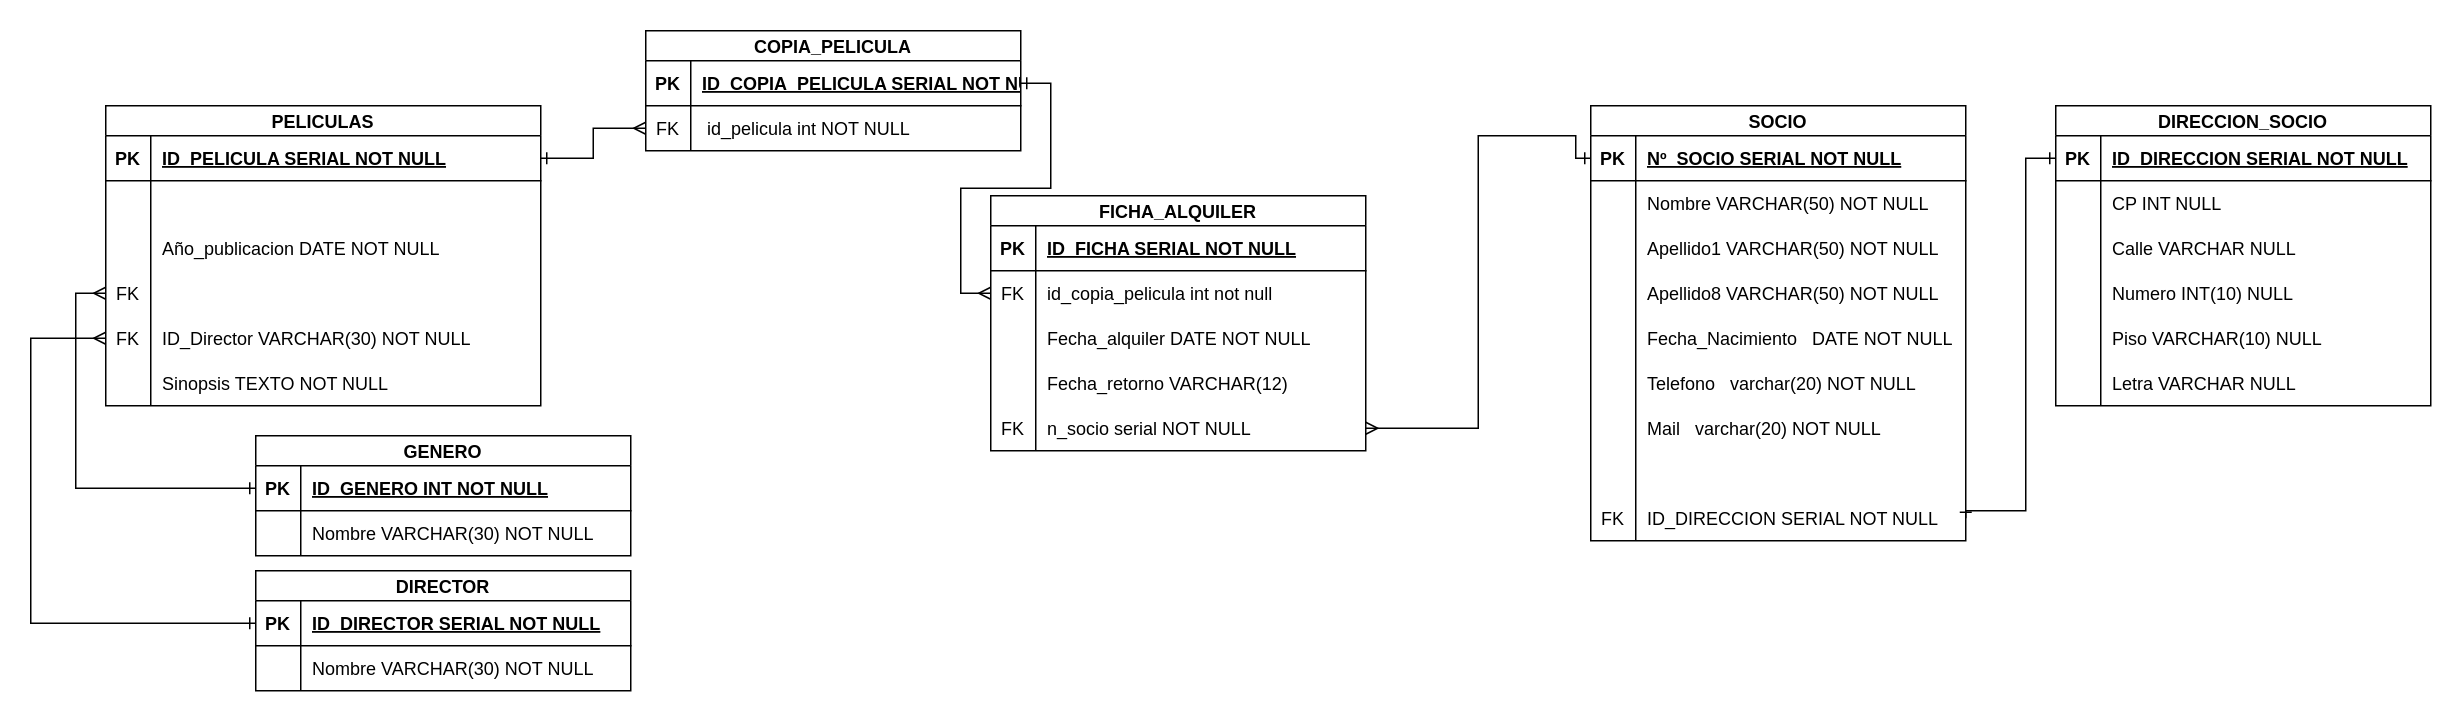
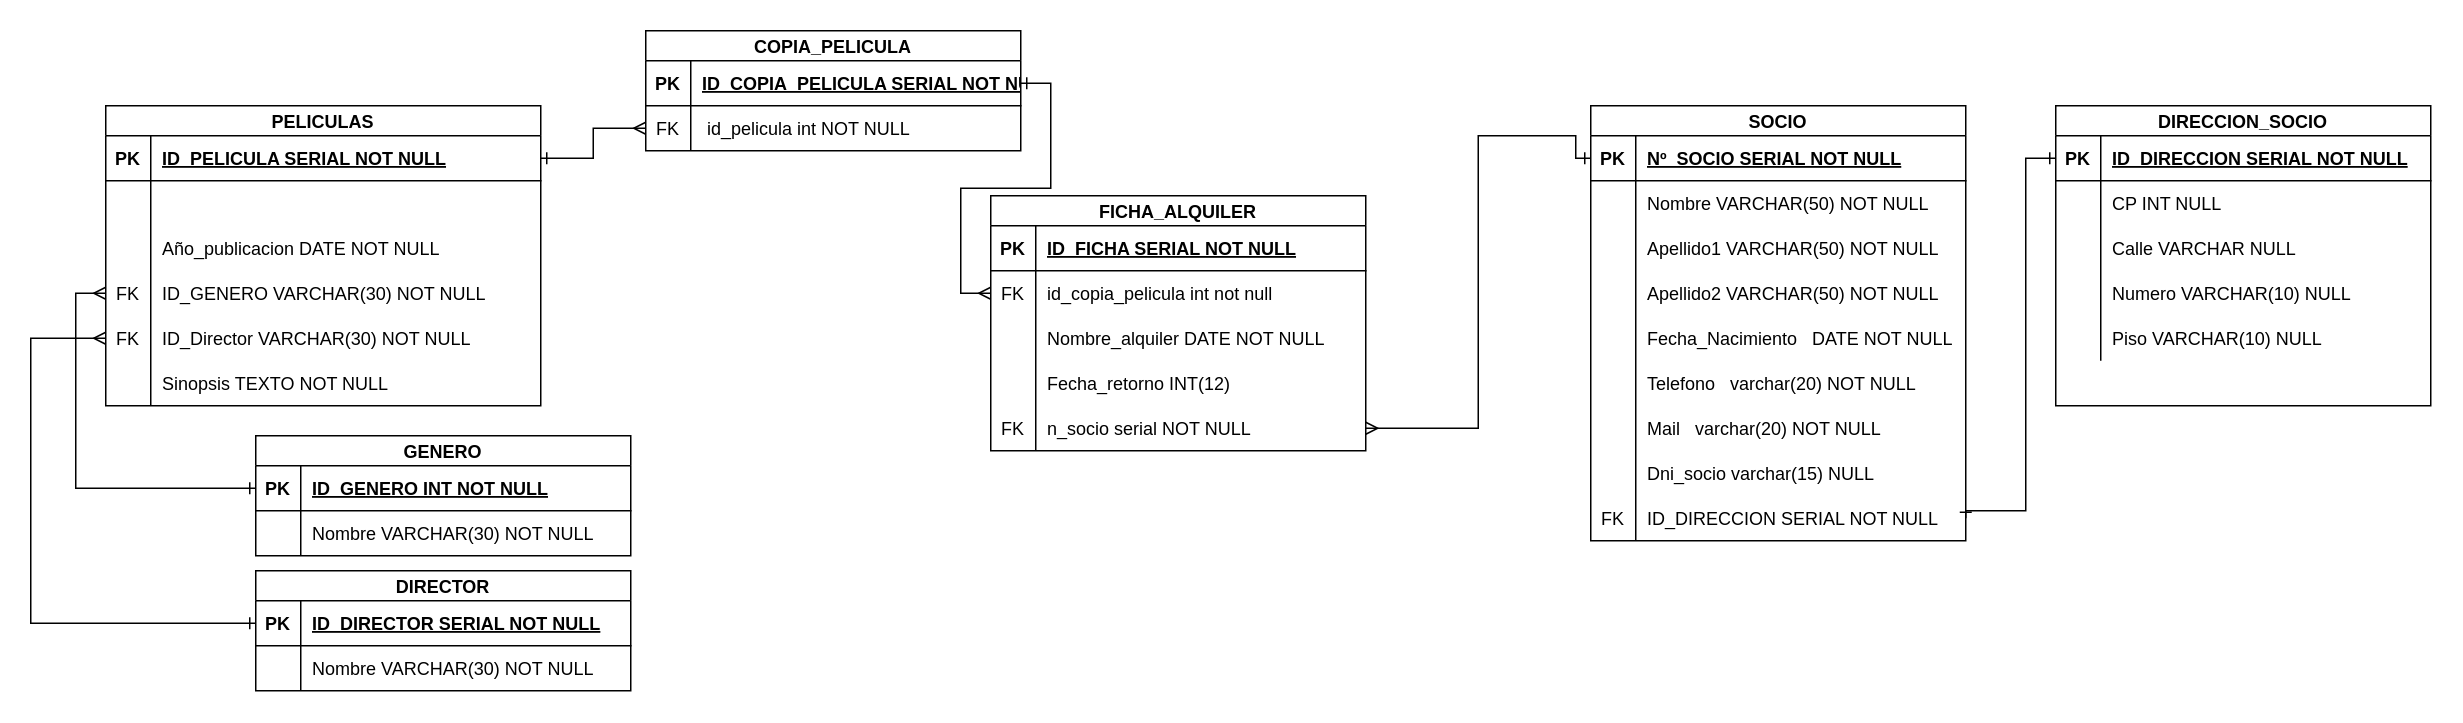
none -> (346, 293)
(1784, 294) -> (1784, 294)
(2203, 294) -> (2223, 294)
(1174, 339) -> (1179, 339)
(2266, 383) -> none
(1171, 384) -> (1151, 384)
none -> (1801, 473)
